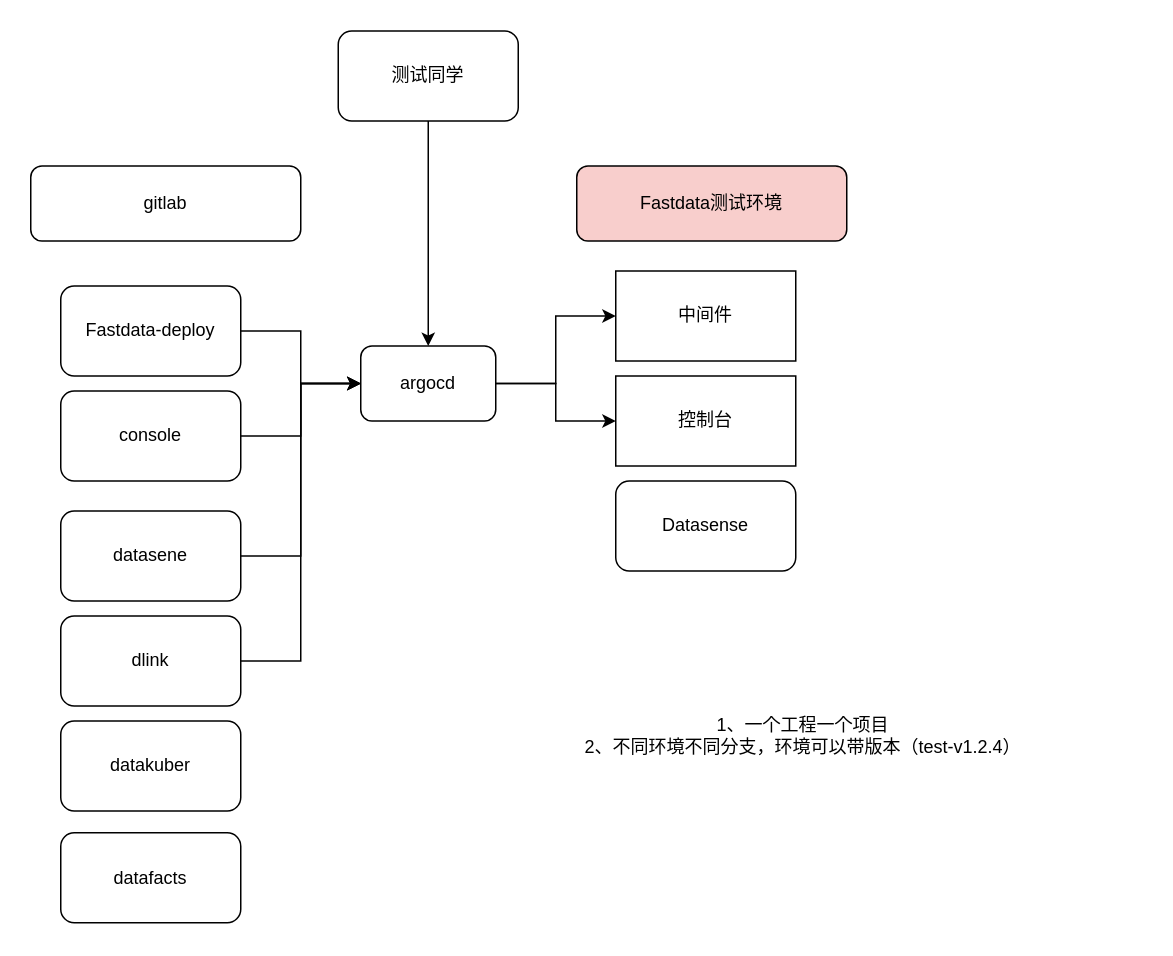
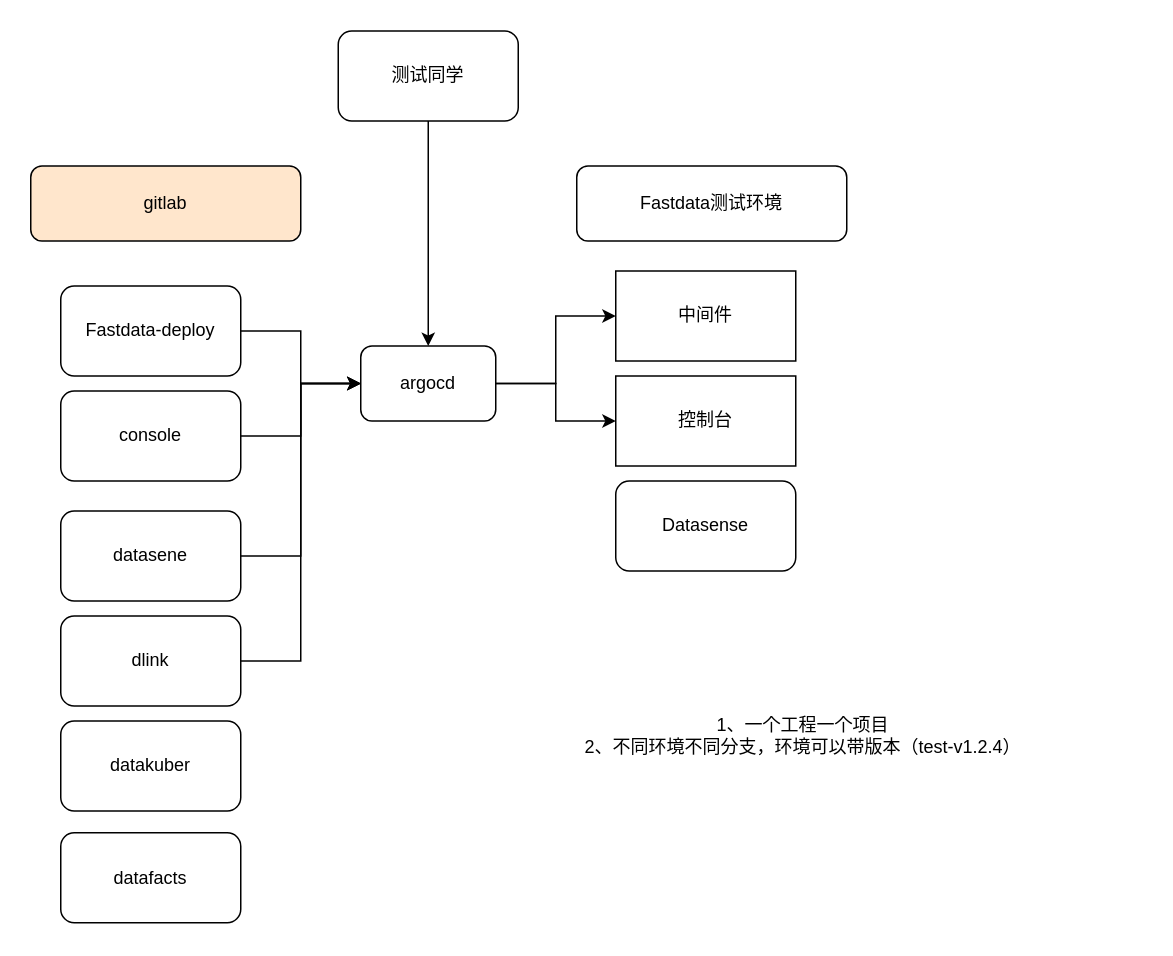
(166, 203) -> (166, 203)
(712, 203) -> (712, 203)
